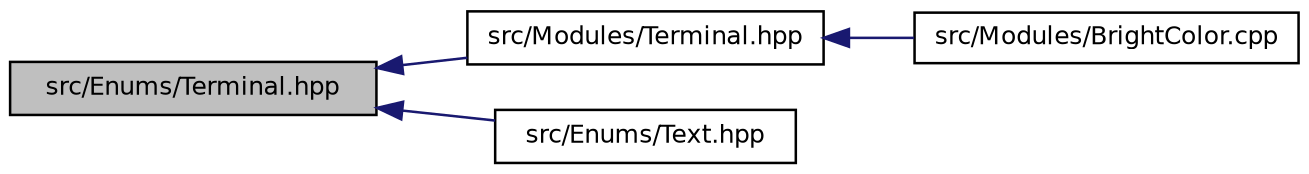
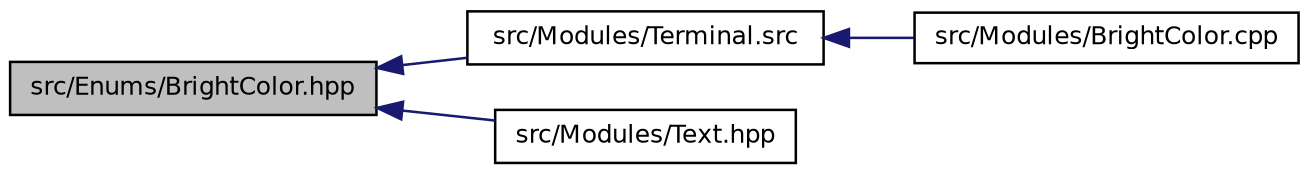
(645, 38) -> (645, 38)
(193, 88) -> (193, 88)
(645, 136) -> (645, 136)
